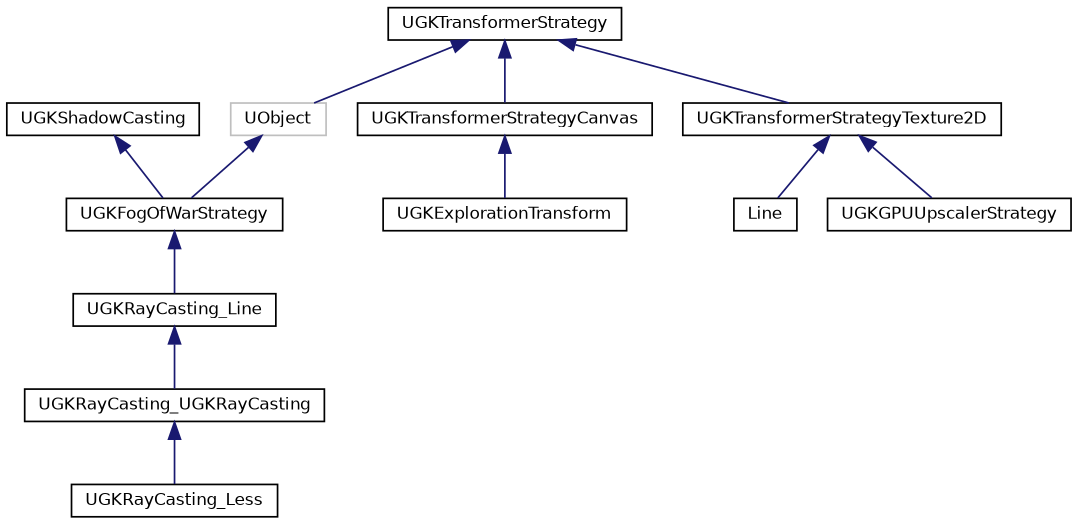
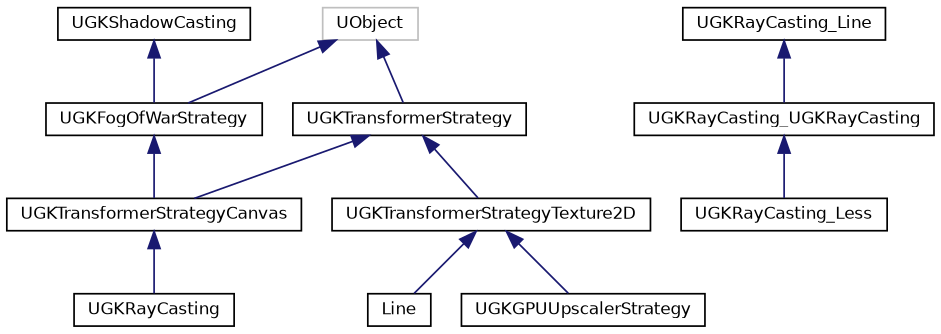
(384, 75) -> (393, 80)
(505, 215) -> (154, 310)
(175, 271) -> (154, 176)
